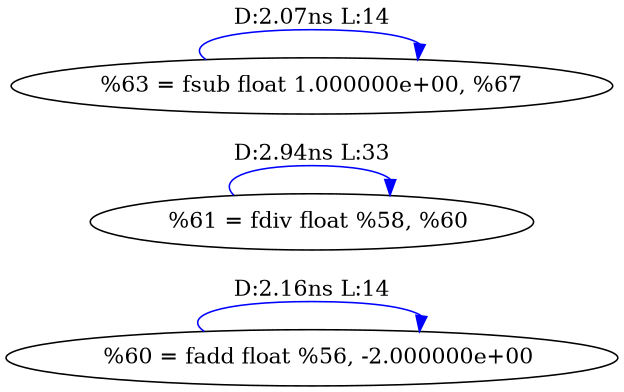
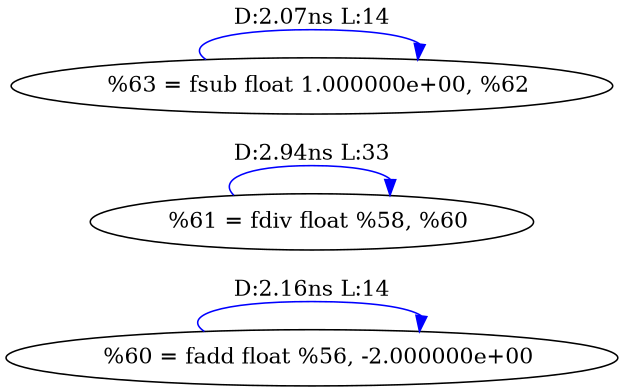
(312, 86) -> (312, 86)
